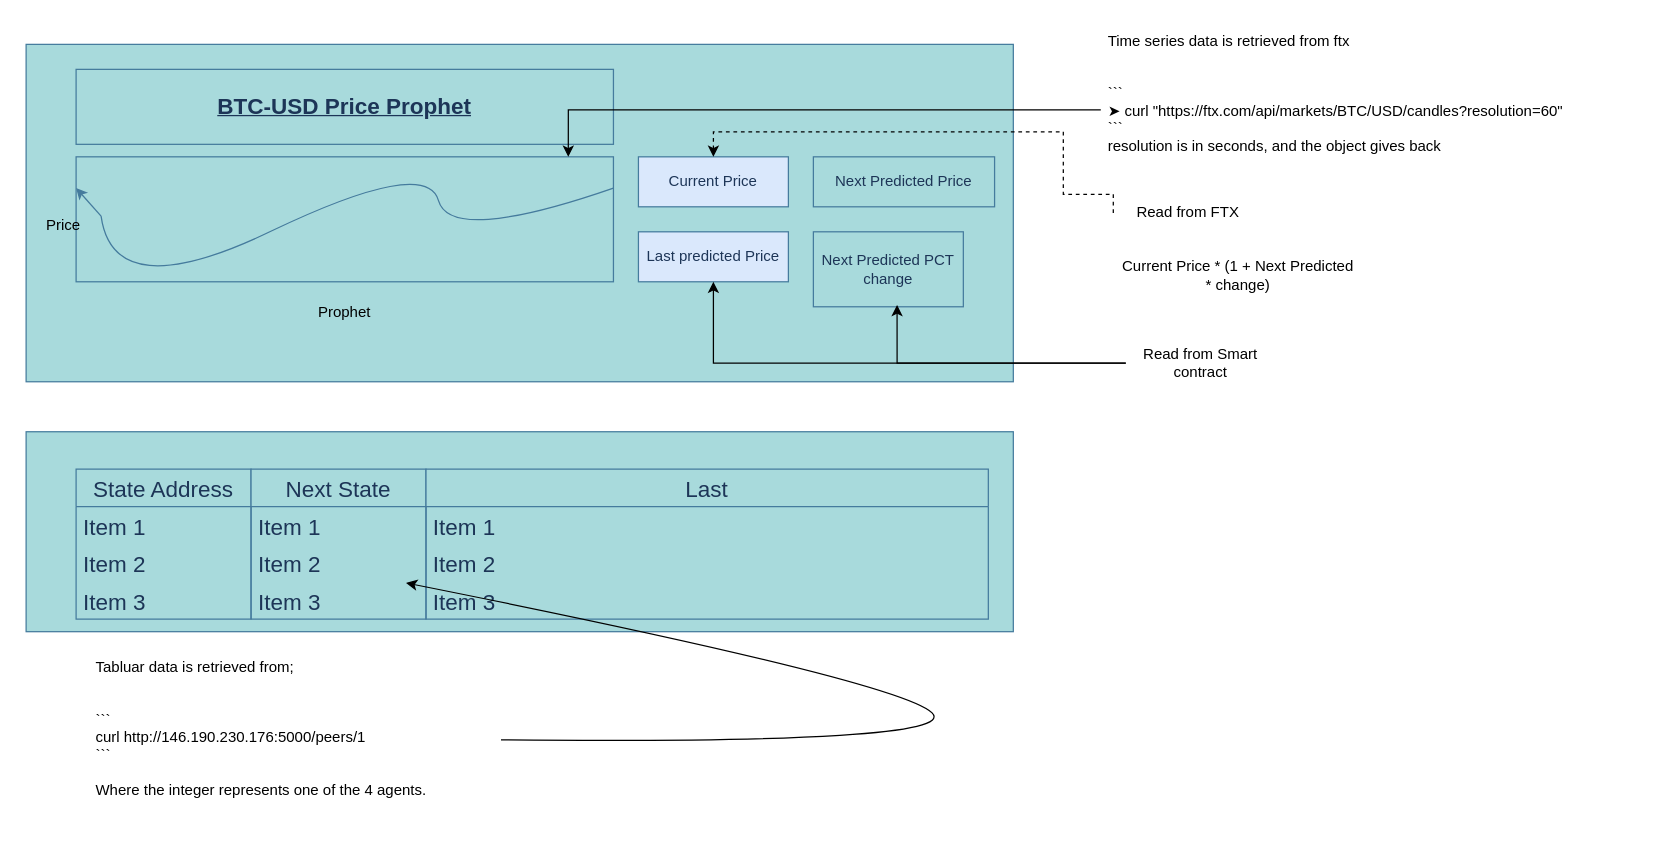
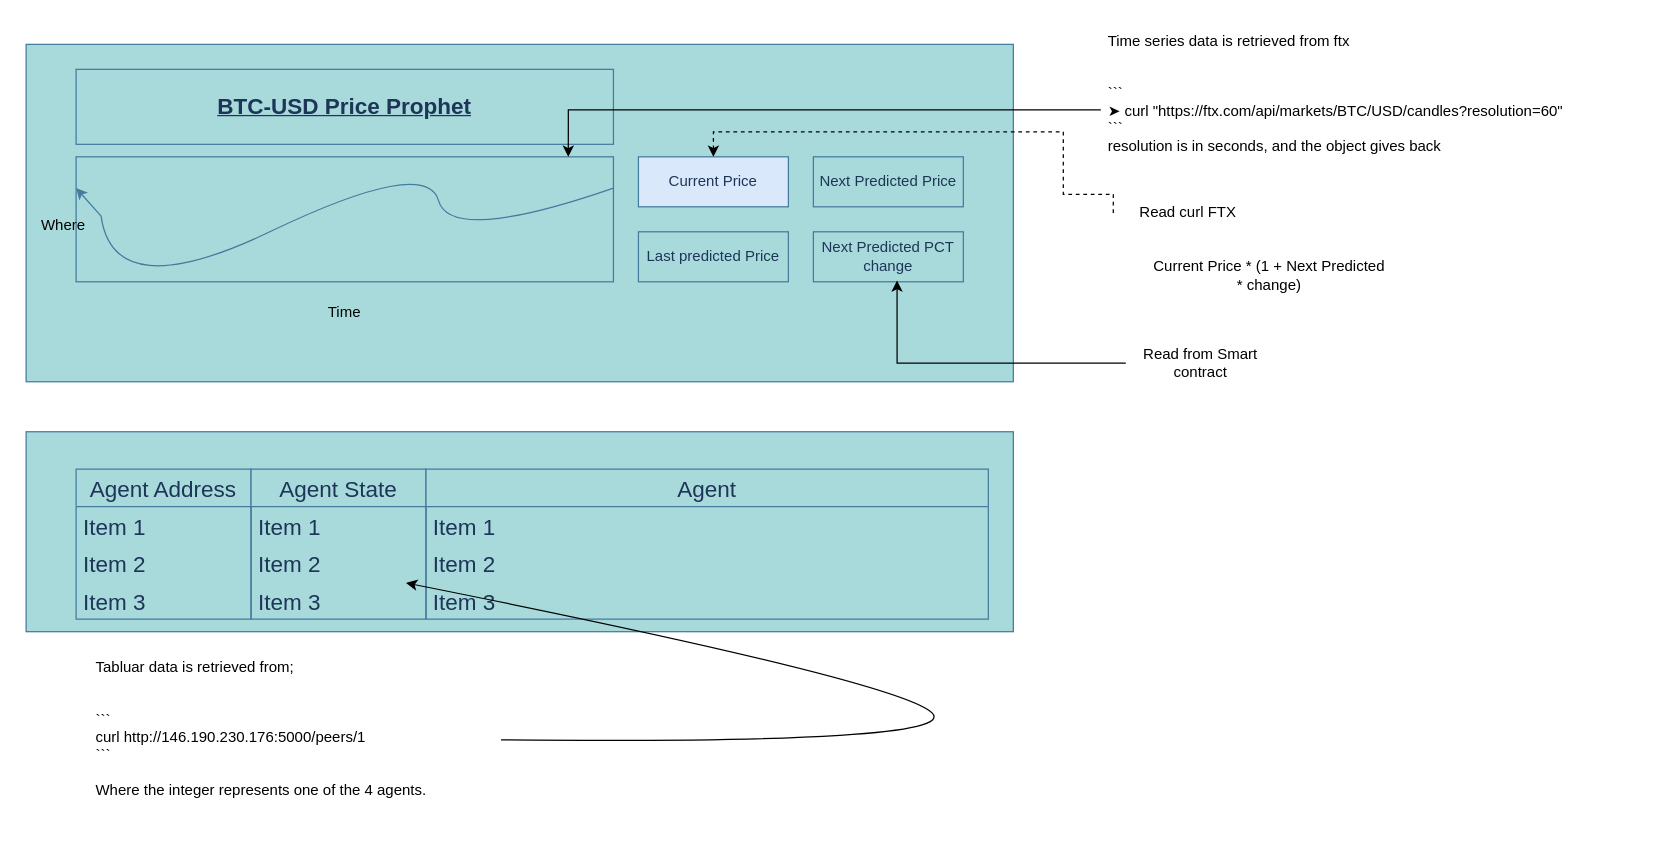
(904, 182) -> (888, 182)
(1188, 213) -> (1188, 213)
(63, 226) -> (63, 226)
(713, 257) -> (713, 257)
(888, 269) -> (888, 257)
(1238, 276) -> (1269, 276)
(344, 313) -> (344, 313)
(767, 363) -> none
(163, 490) -> (163, 490)
(338, 490) -> (338, 490)
(706, 490) -> (706, 490)
